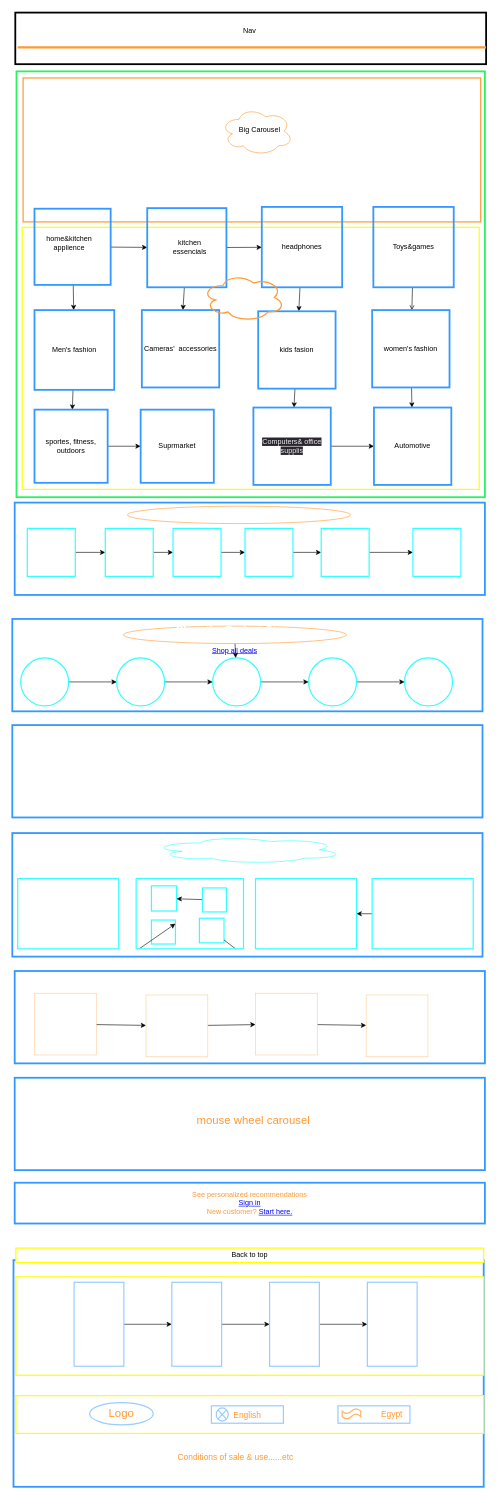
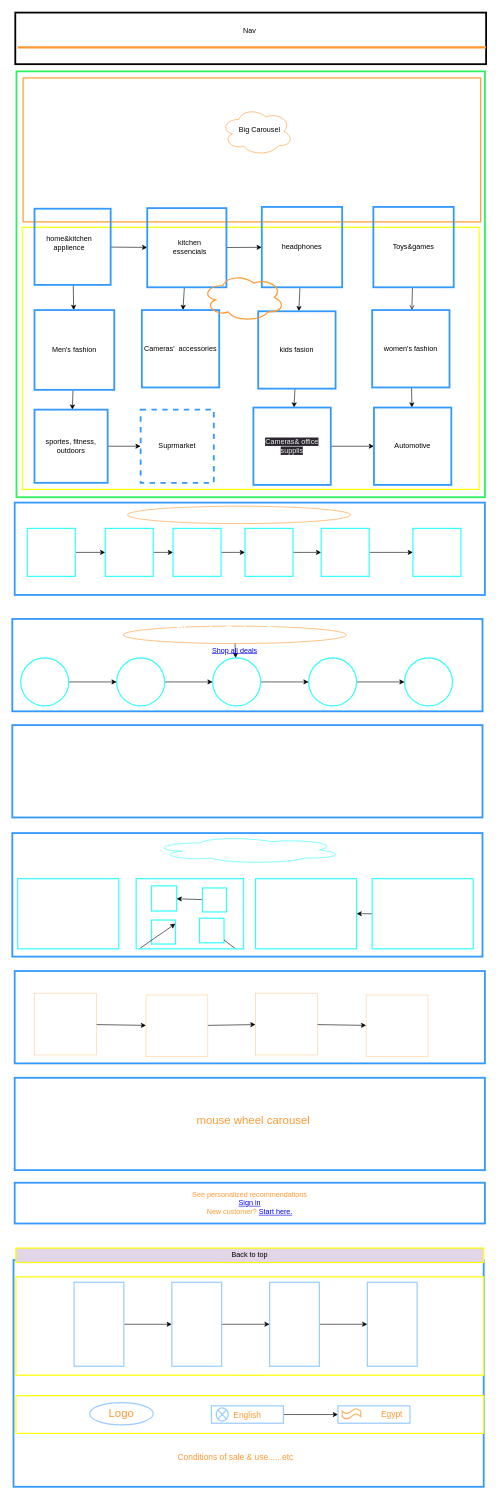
(177, 446) -> (177, 446)
(292, 446) -> (292, 446)
(250, 1256) -> (250, 1256)
none -> (309, 1415)
